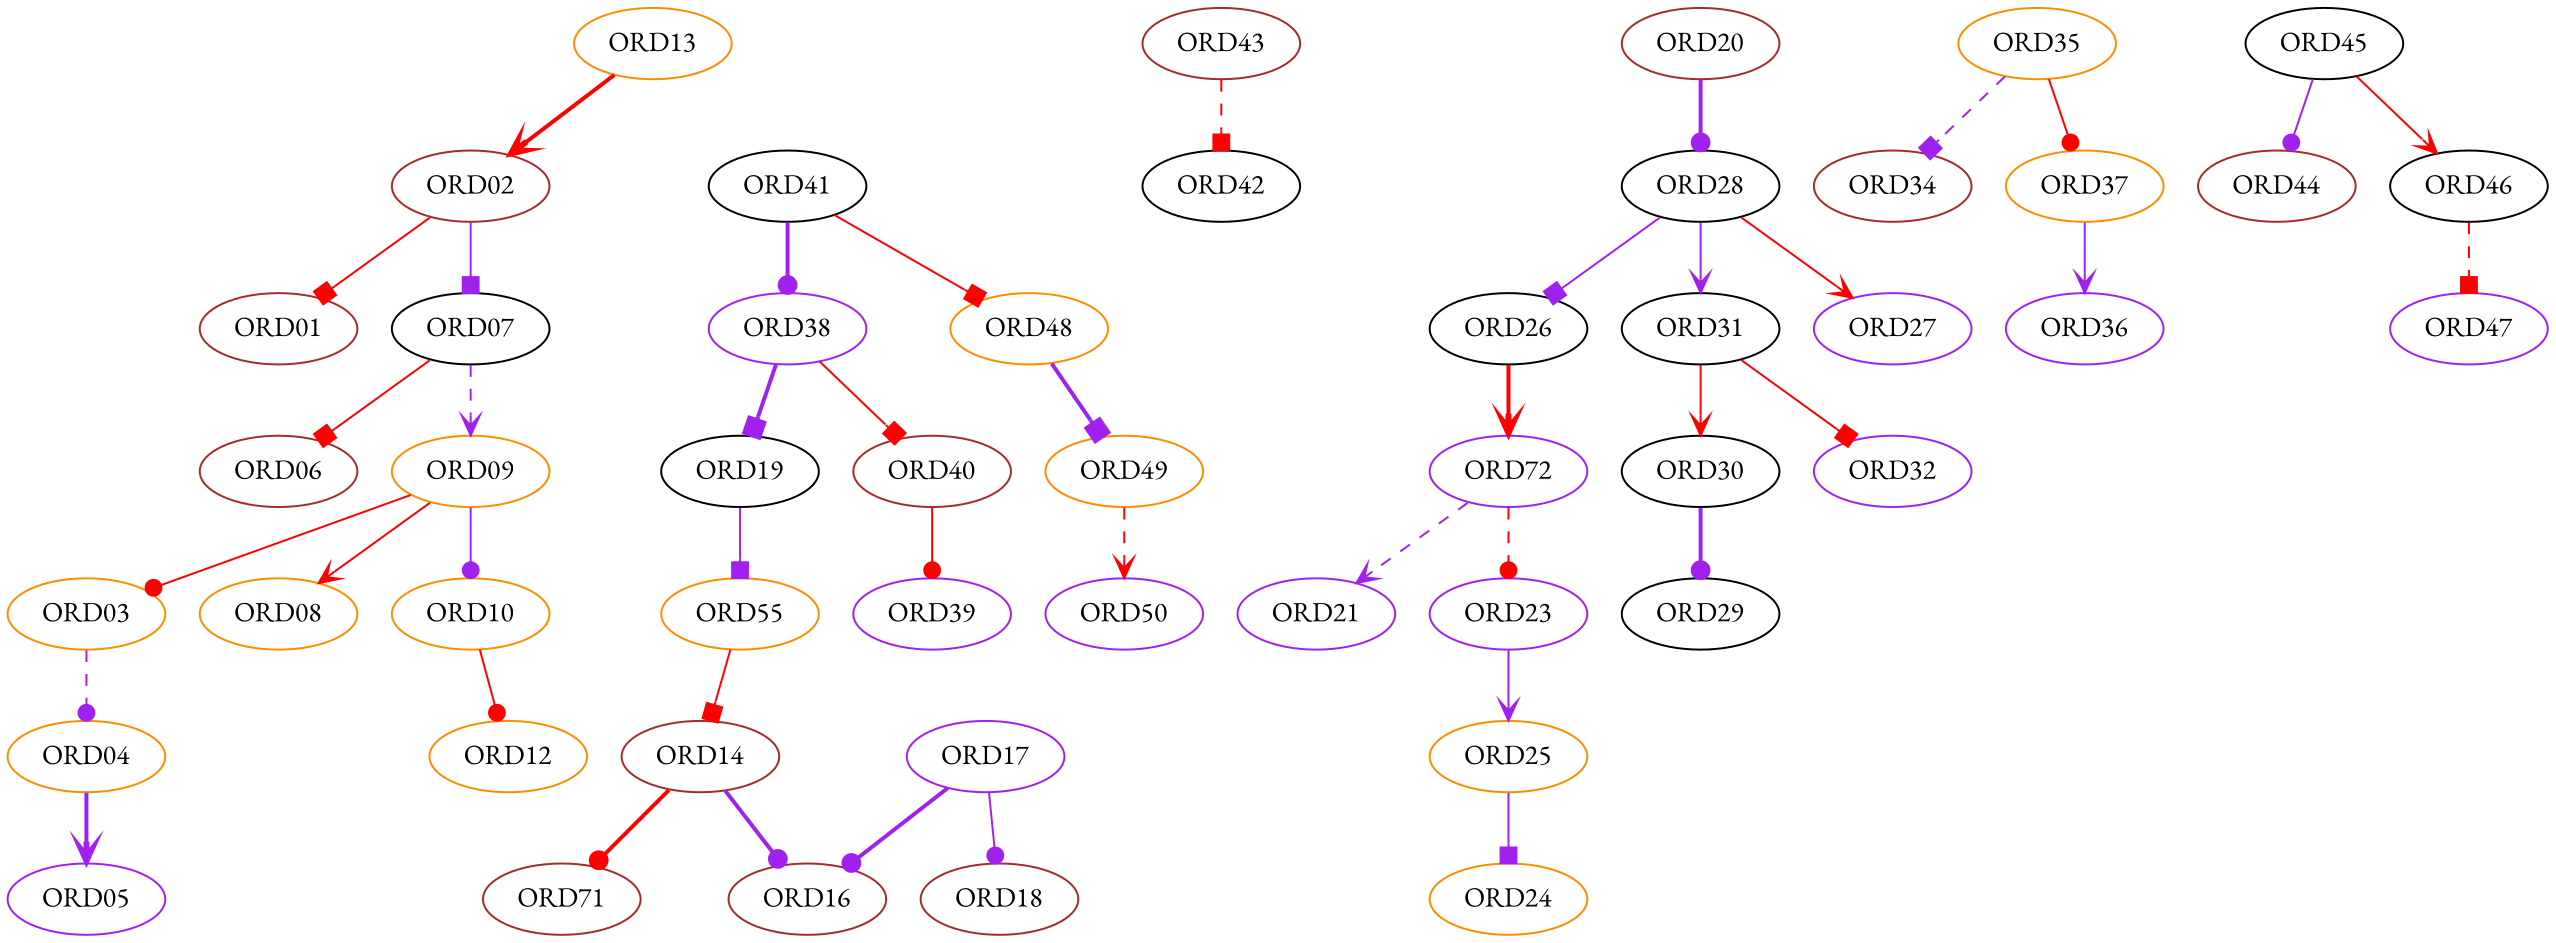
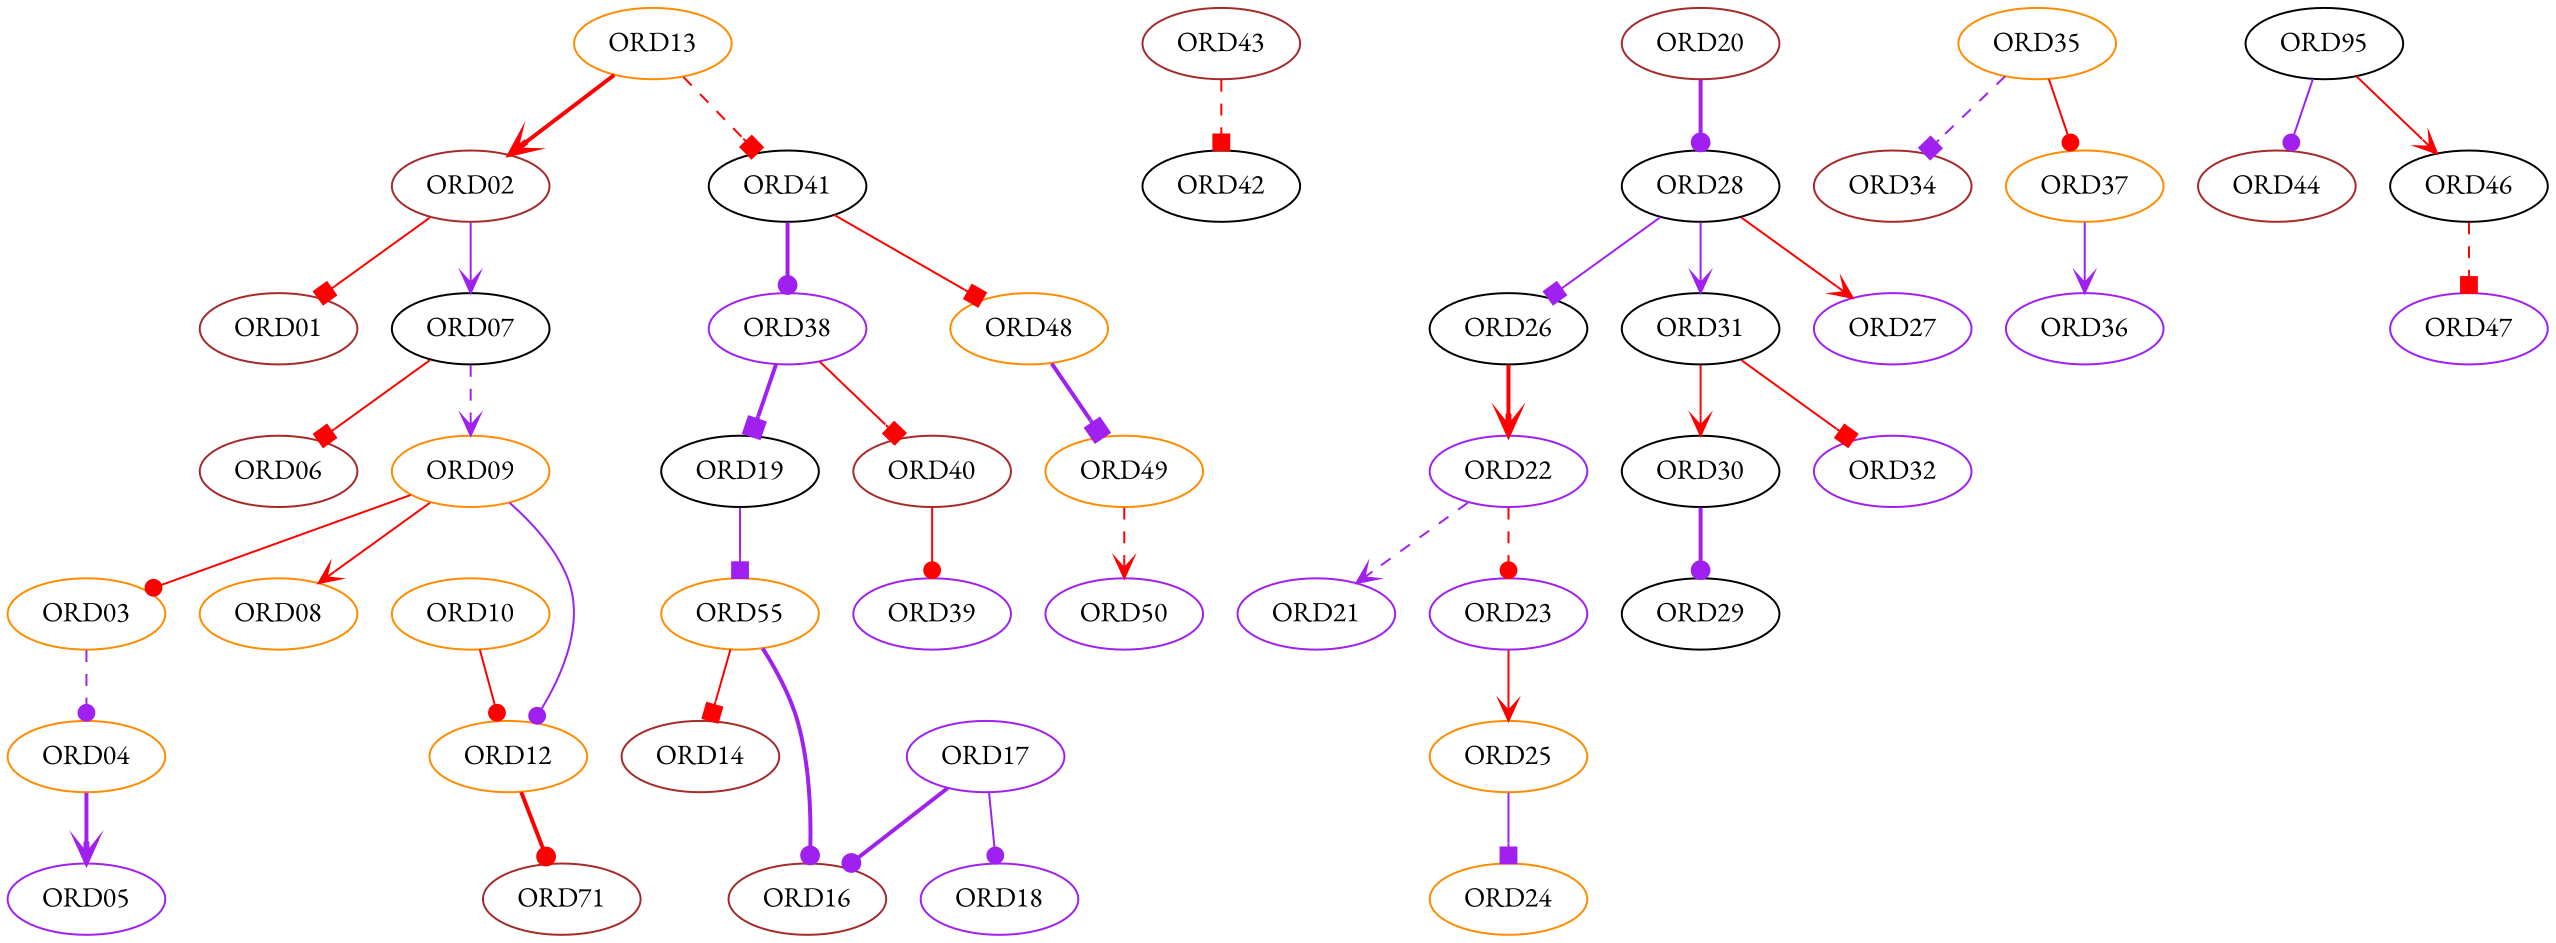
(2324, 44) -> (2324, 44)
none -> (713, 108)
(471, 248) -> (471, 248)
(1508, 471) -> (1508, 471)
(471, 535) -> (573, 598)
(1508, 676) -> (1508, 676)
(637, 822) -> (532, 820)
(749, 822) -> (803, 743)
(999, 899) -> (999, 899)
